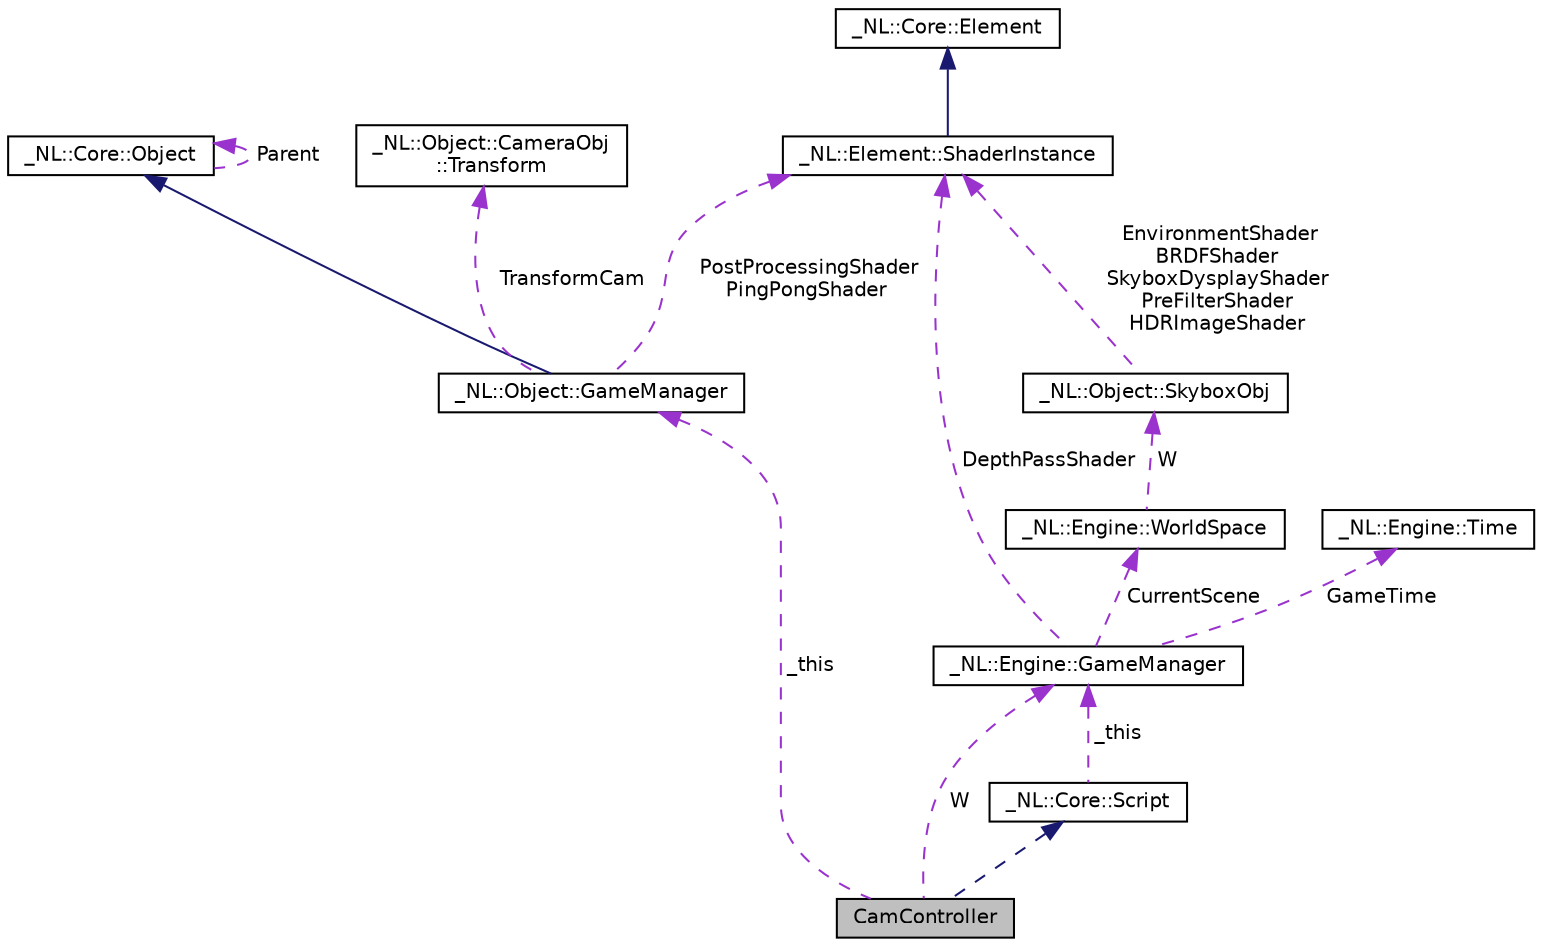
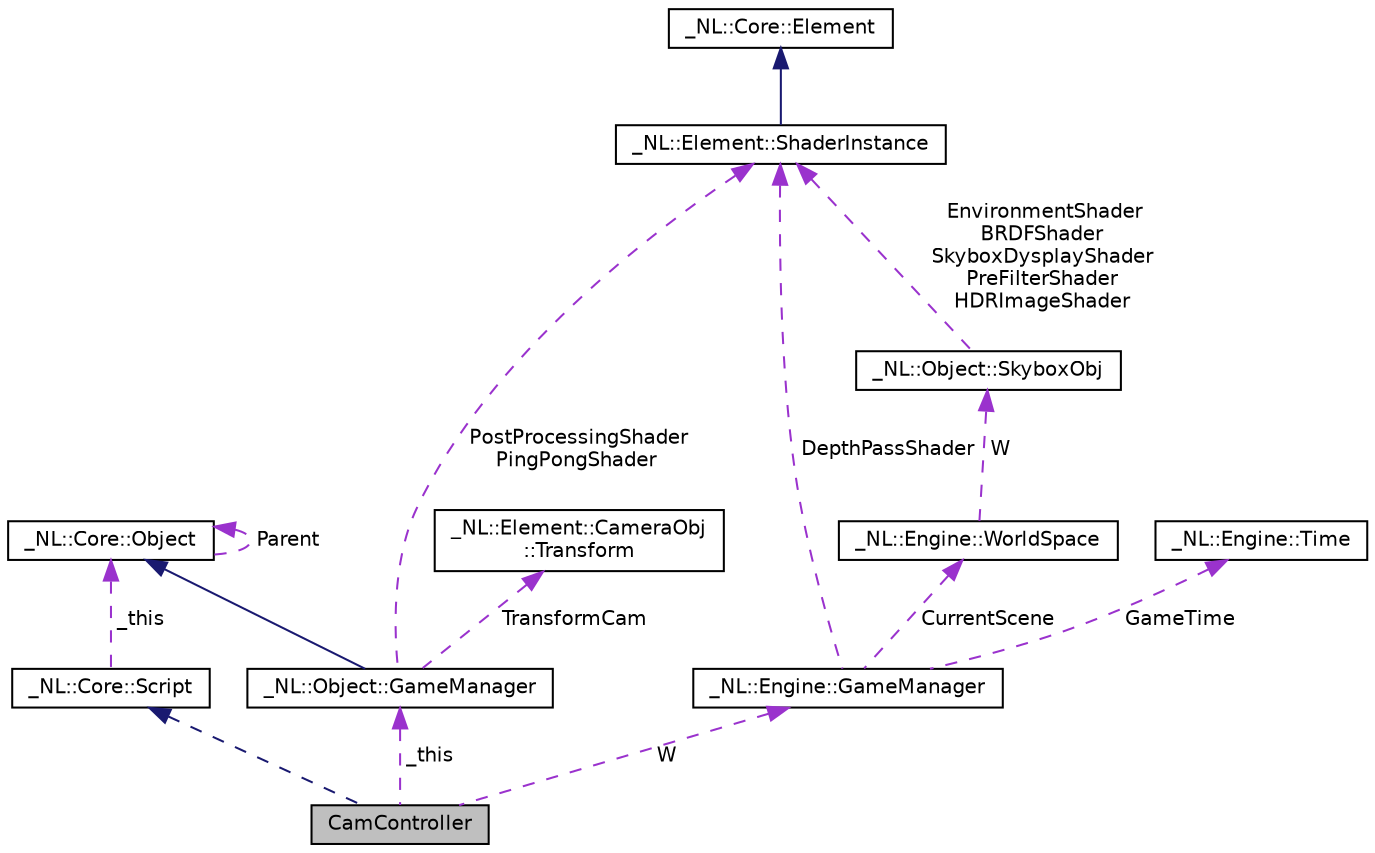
(492, 156) -> (579, 541)
(1088, 745) -> (111, 625)
